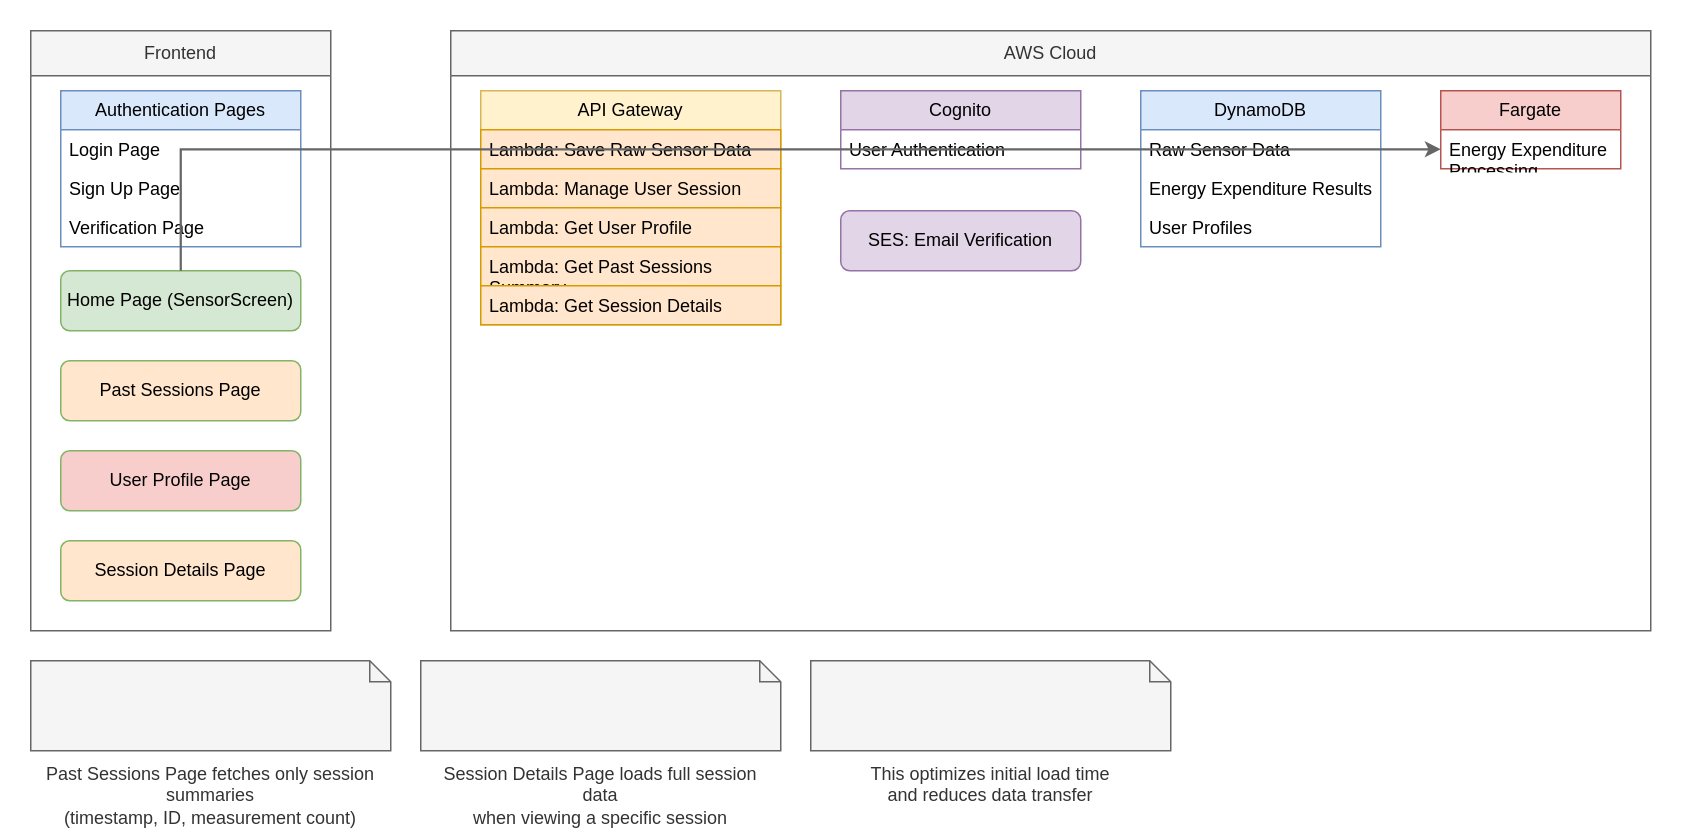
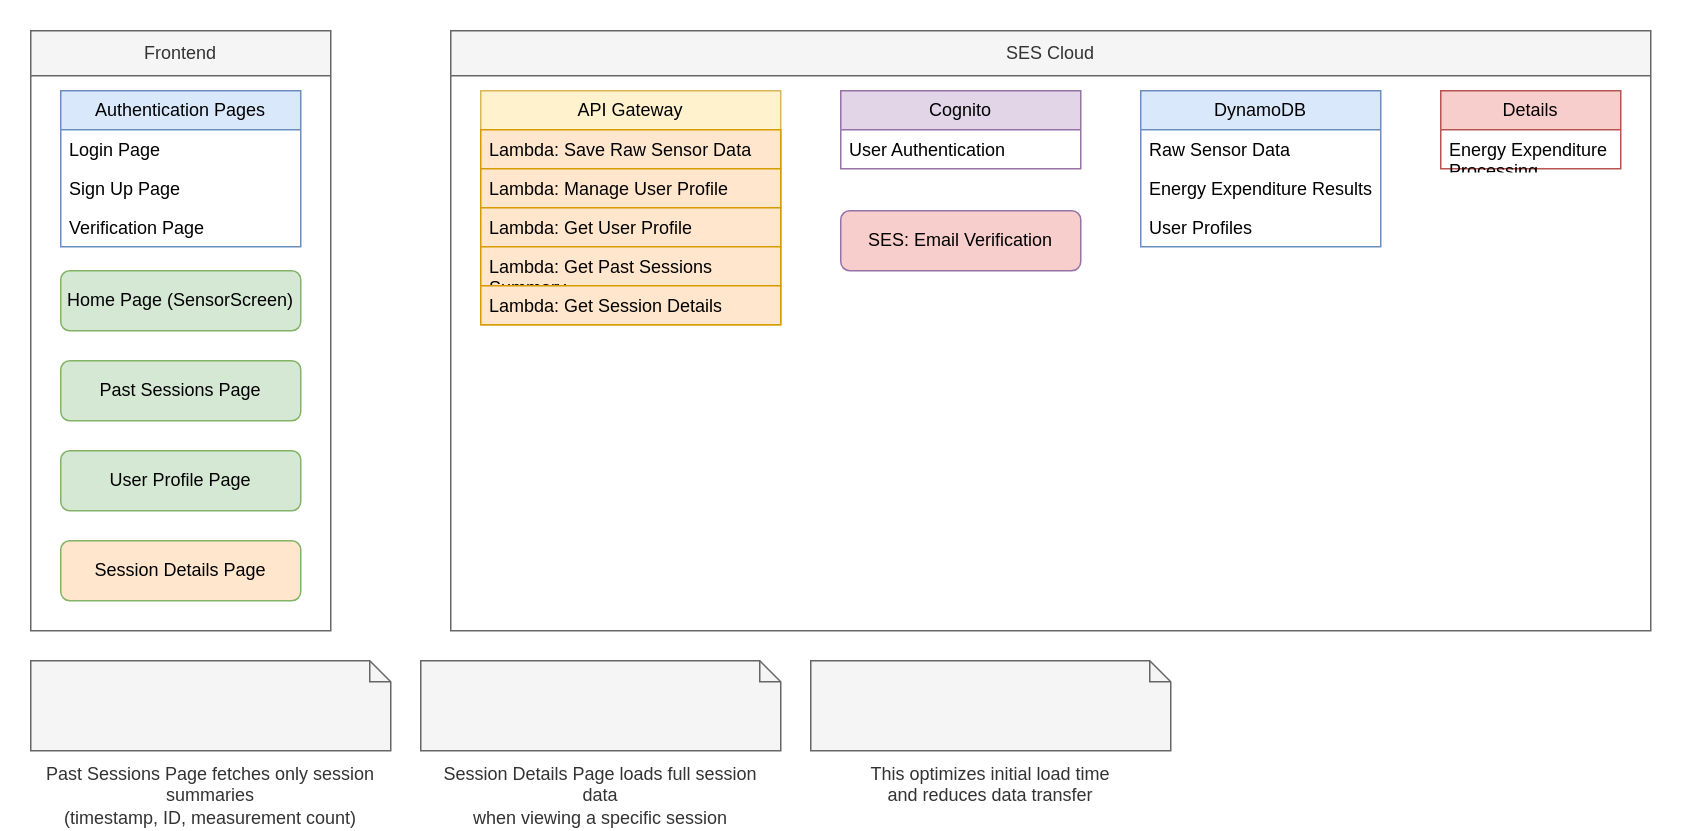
(1051, 53) -> (1051, 53)
(1531, 110) -> (1531, 110)
(745, 149) -> none
(614, 190) -> (612, 190)
(961, 241) -> (961, 241)
(181, 391) -> (181, 391)
(181, 481) -> (181, 481)
